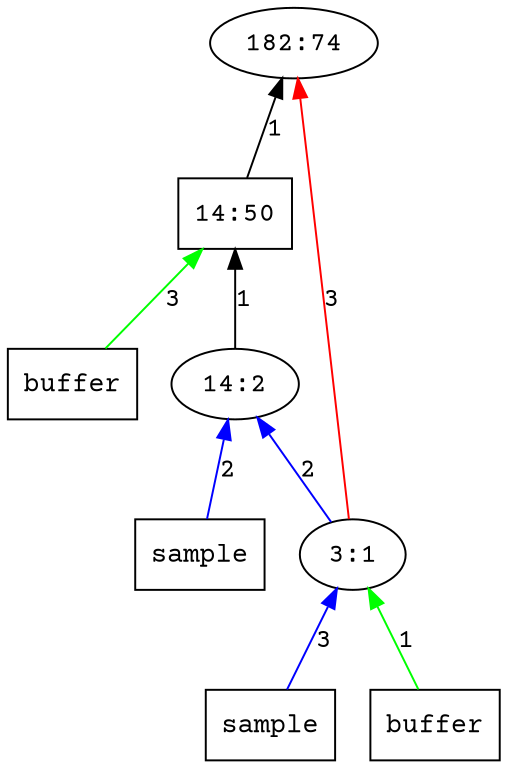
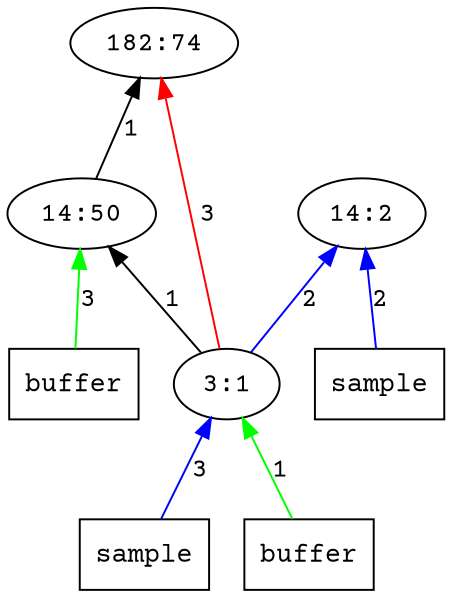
(235, 214) -> (82, 214)
(235, 309) -> (161, 307)
